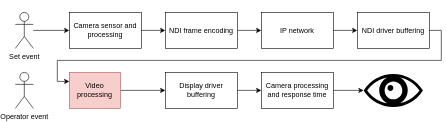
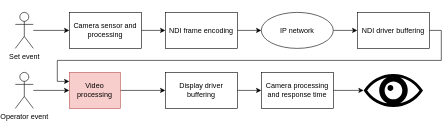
(297, 30) -> (297, 30)
none -> (49, 90)
